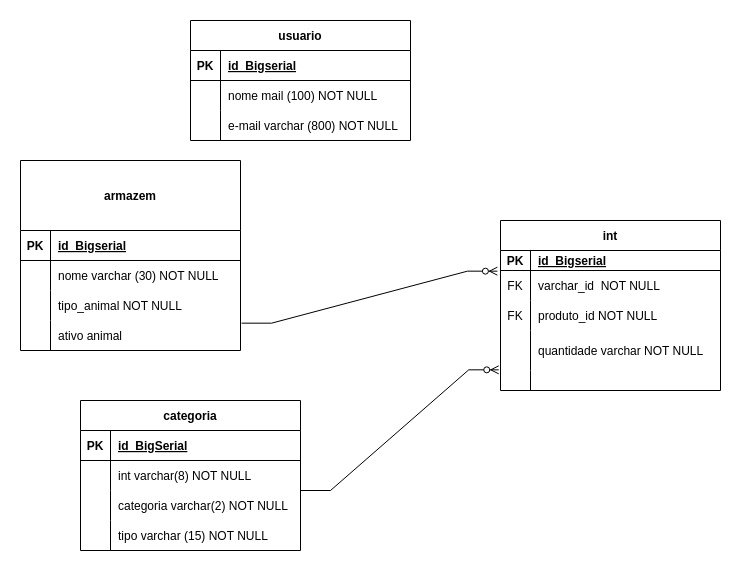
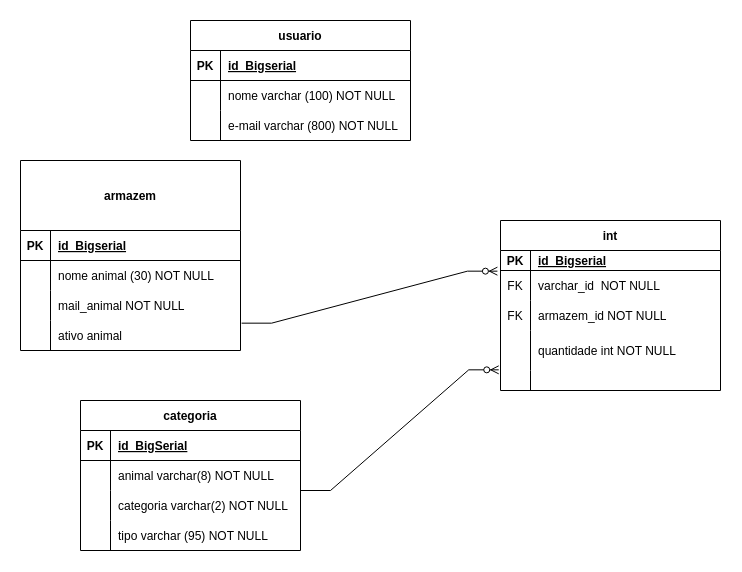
(299, 96) -> (312, 96)
(139, 276) -> (133, 276)
(117, 306) -> (116, 306)
(597, 316) -> (597, 316)
(622, 351) -> (607, 351)
(189, 476) -> (198, 476)
(198, 536) -> (198, 536)
